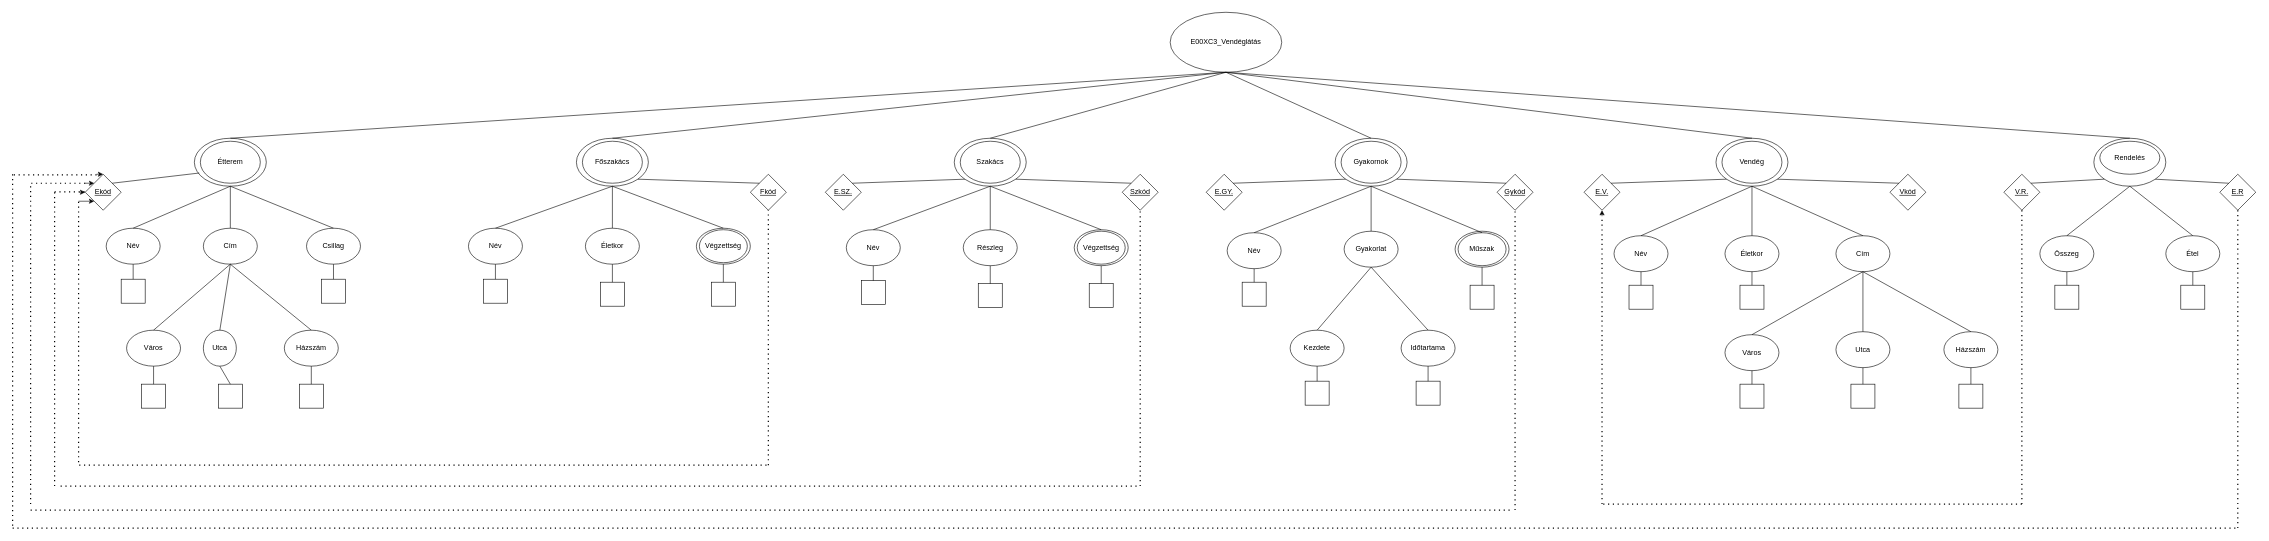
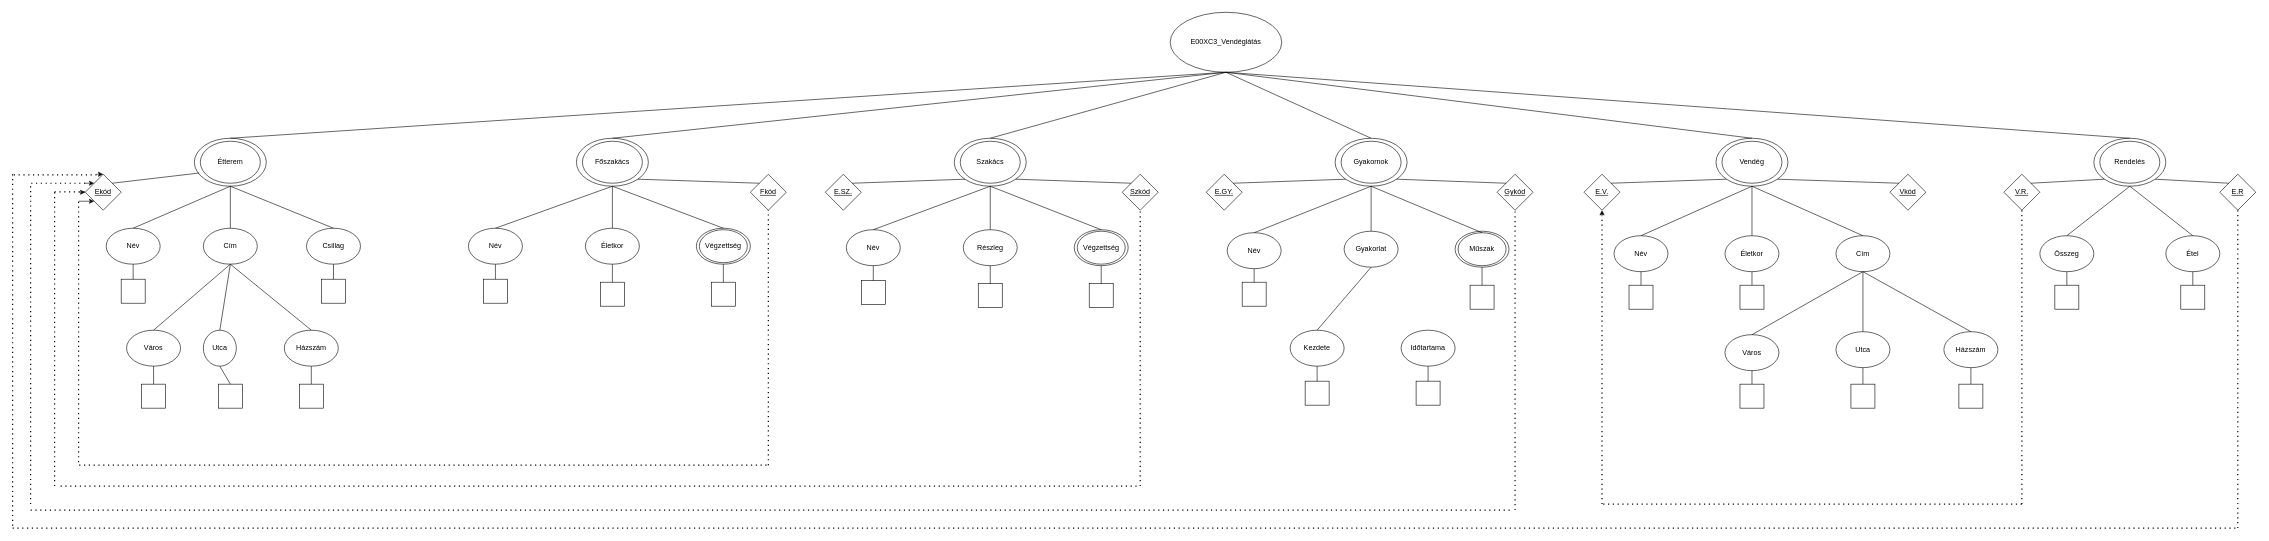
(2130, 158) -> (2130, 162)
(1400, 300) -> none
